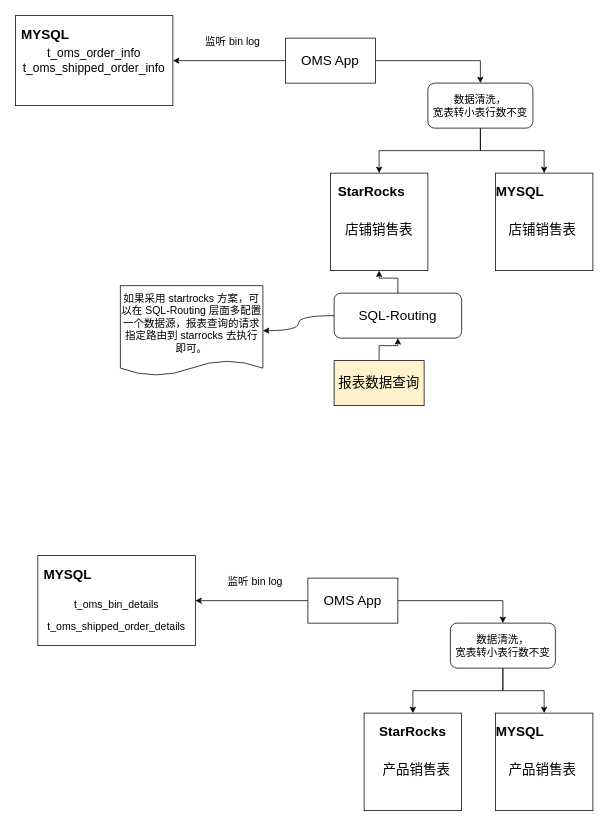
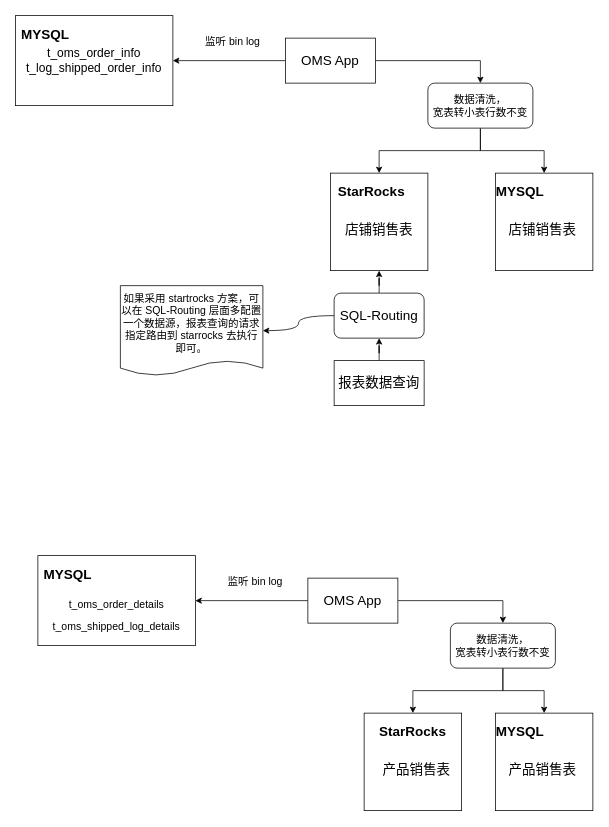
(94, 60) -> (94, 60)
(398, 315) -> (379, 315)
(379, 383) -> (379, 383)
(117, 604) -> (117, 604)
(117, 627) -> (117, 627)
